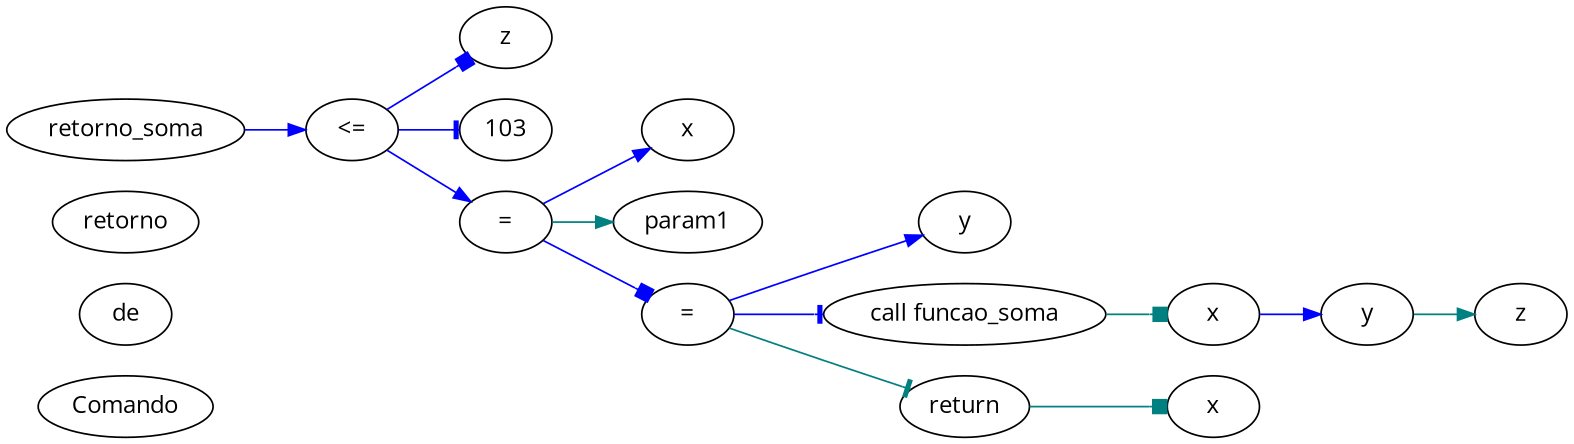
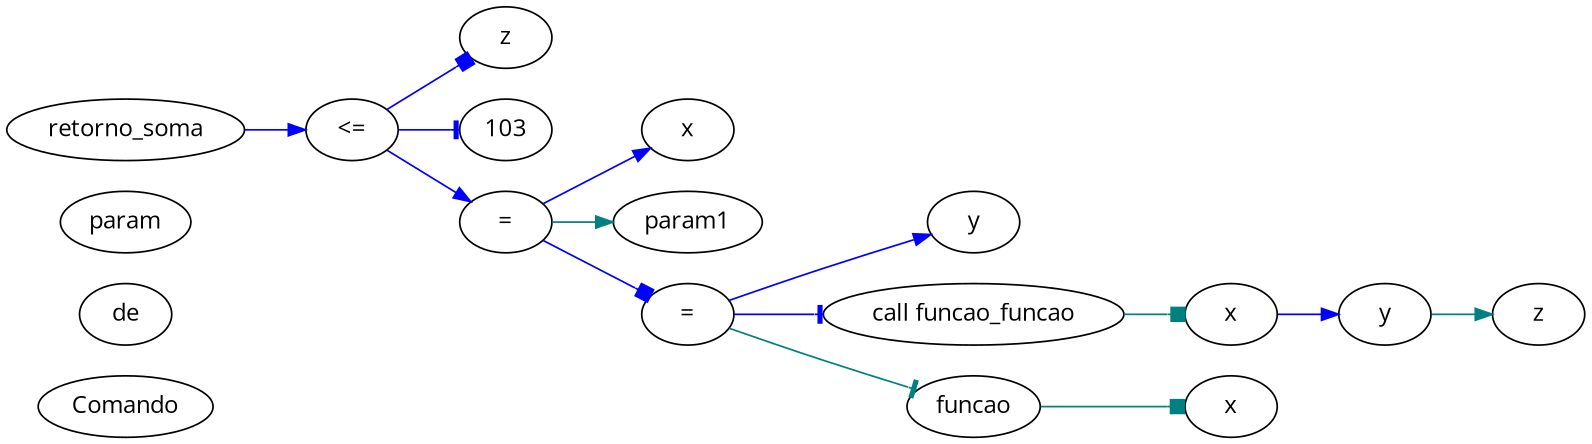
(126, 222) -> (126, 222)
(965, 314) -> (974, 314)
(965, 407) -> (974, 407)
